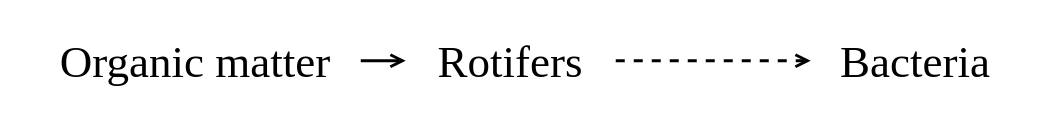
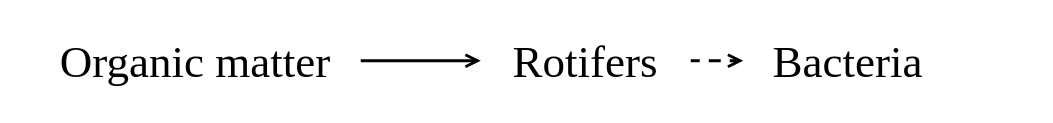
(511, 61) -> (586, 61)
(916, 61) -> (848, 61)
